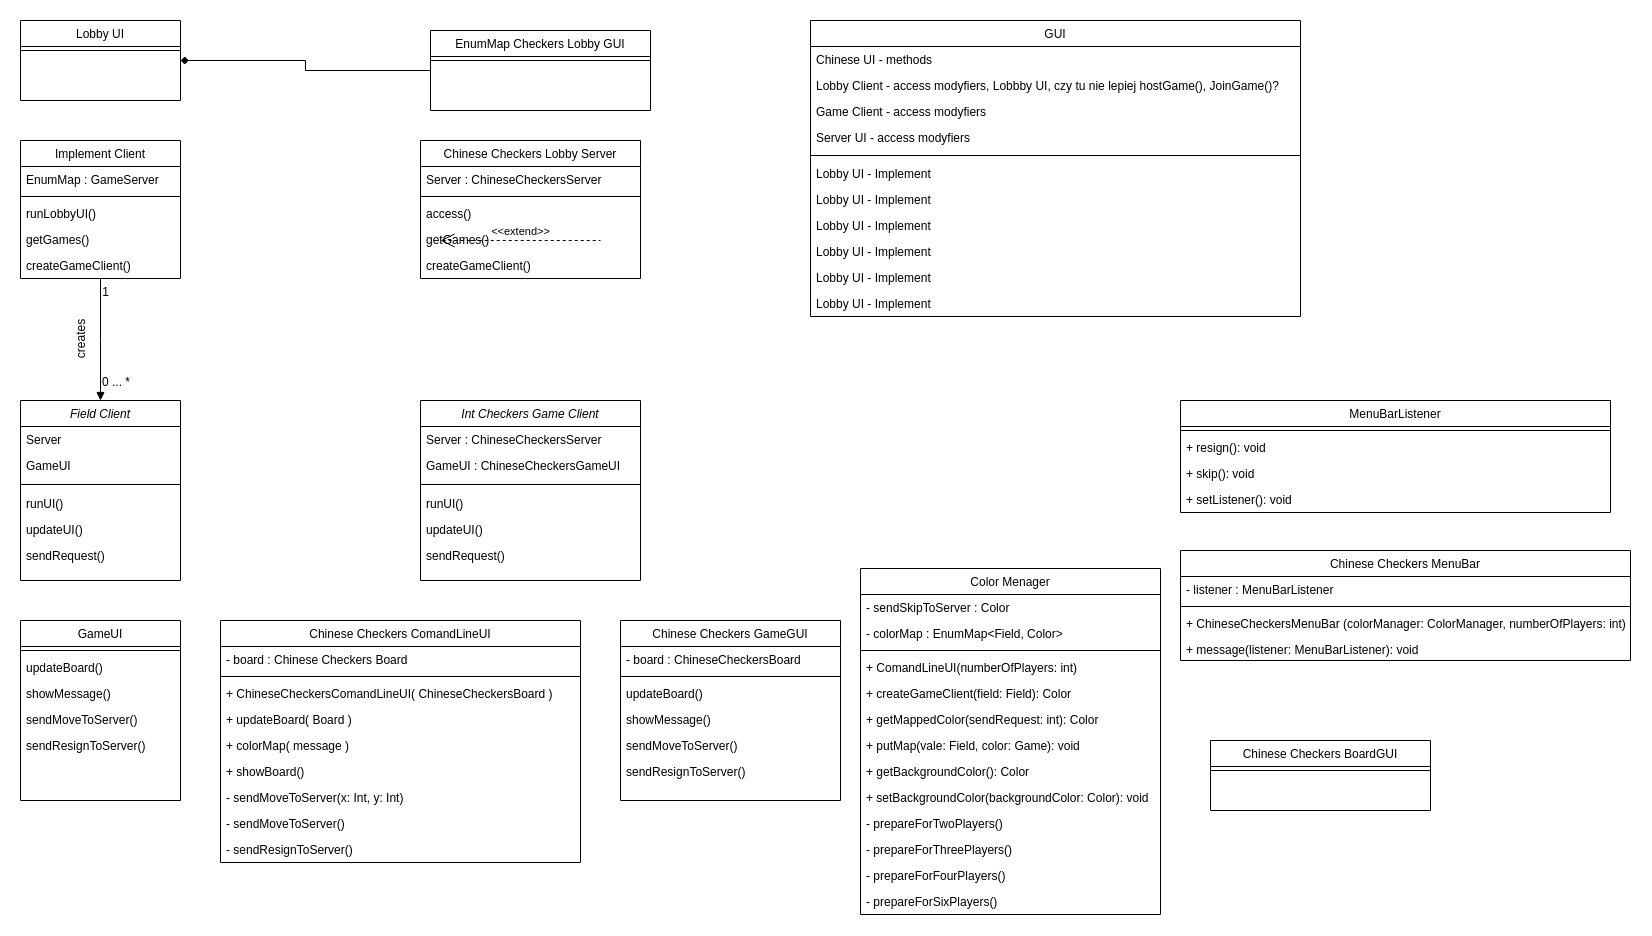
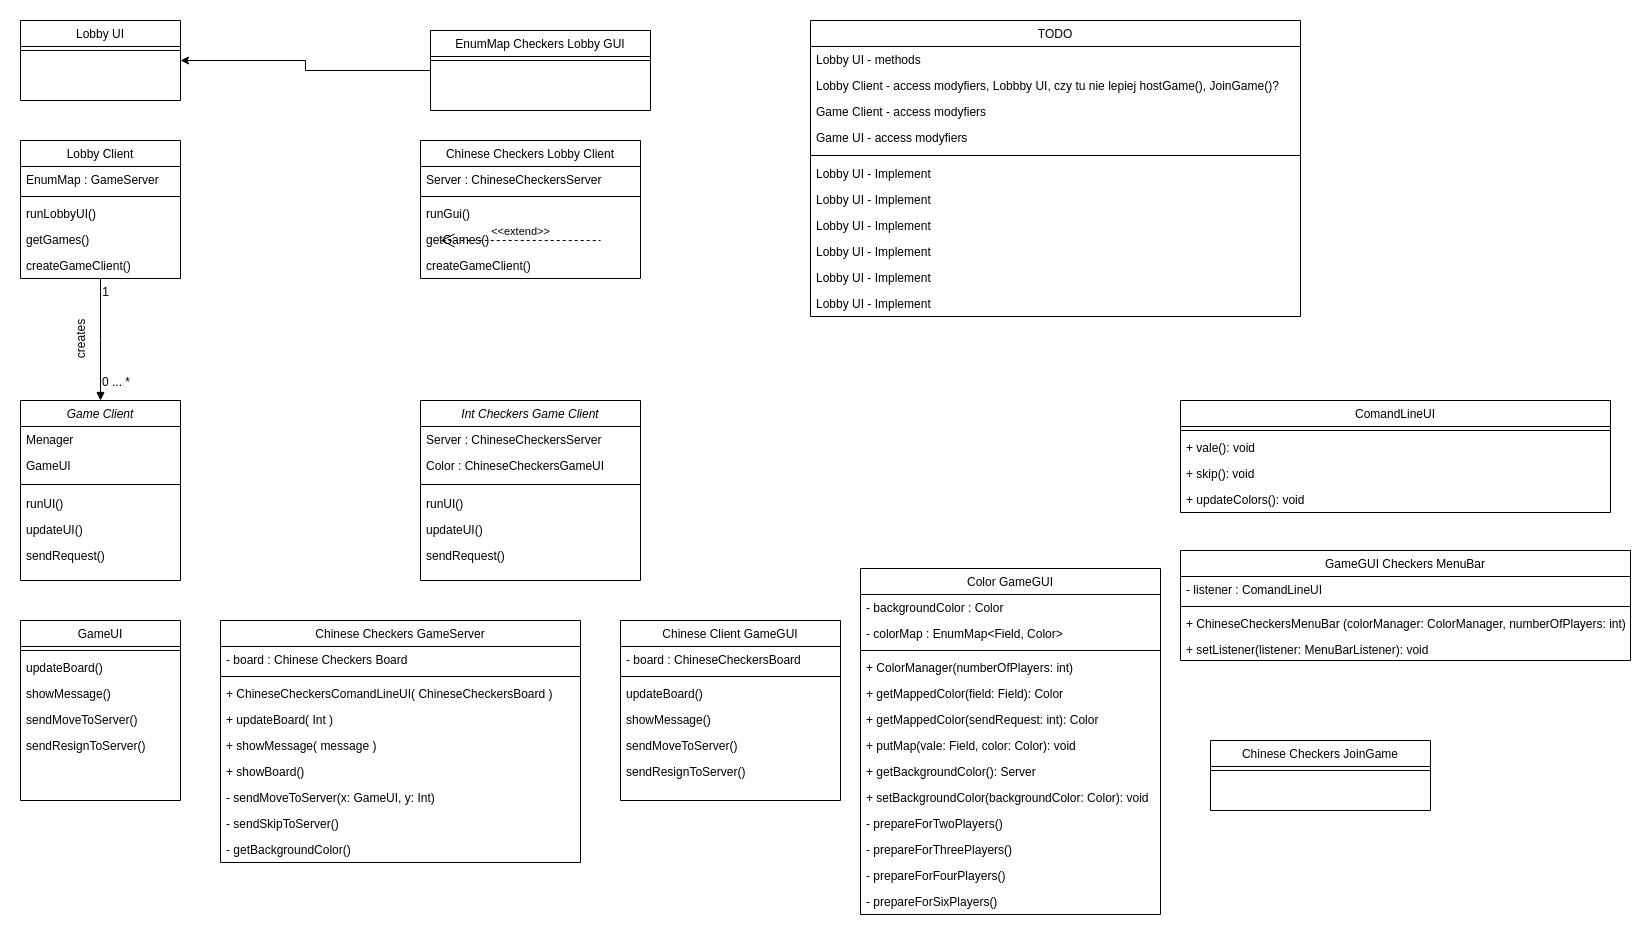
(1055, 34) -> (1055, 34)
(877, 60) -> (872, 60)
(189, 61) -> (188, 61)
(902, 138) -> (896, 138)
(100, 154) -> (100, 154)
(530, 154) -> (530, 154)
(453, 214) -> (451, 214)
(100, 414) -> (100, 414)
(1395, 414) -> (1395, 414)
(46, 440) -> (50, 440)
(1232, 448) -> (1225, 448)
(521, 466) -> (516, 466)
(1249, 500) -> (1252, 500)
(1405, 564) -> (1405, 564)
(1010, 582) -> (1010, 582)
(1269, 590) -> (1259, 590)
(944, 608) -> (941, 608)
(400, 634) -> (400, 634)
(730, 634) -> (730, 634)
(1313, 650) -> (1325, 650)
(978, 668) -> (978, 668)
(978, 694) -> (973, 694)
(295, 720) -> (289, 720)
(290, 746) -> (302, 746)
(979, 746) -> (980, 746)
(1320, 754) -> (1320, 754)
(956, 772) -> (961, 772)
(329, 798) -> (339, 798)
(292, 824) -> (290, 824)
(297, 850) -> (297, 850)
